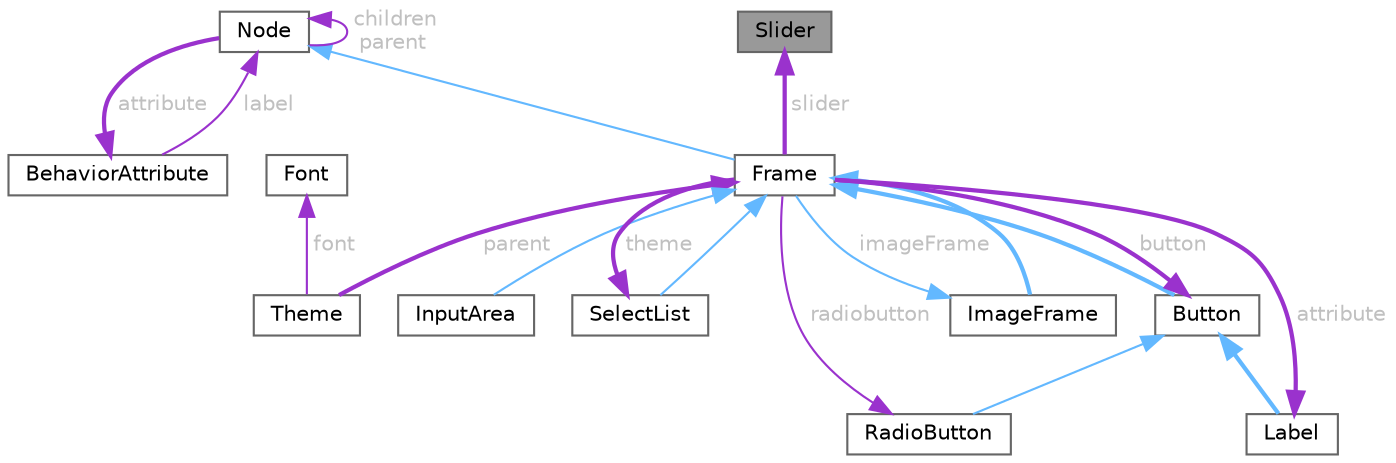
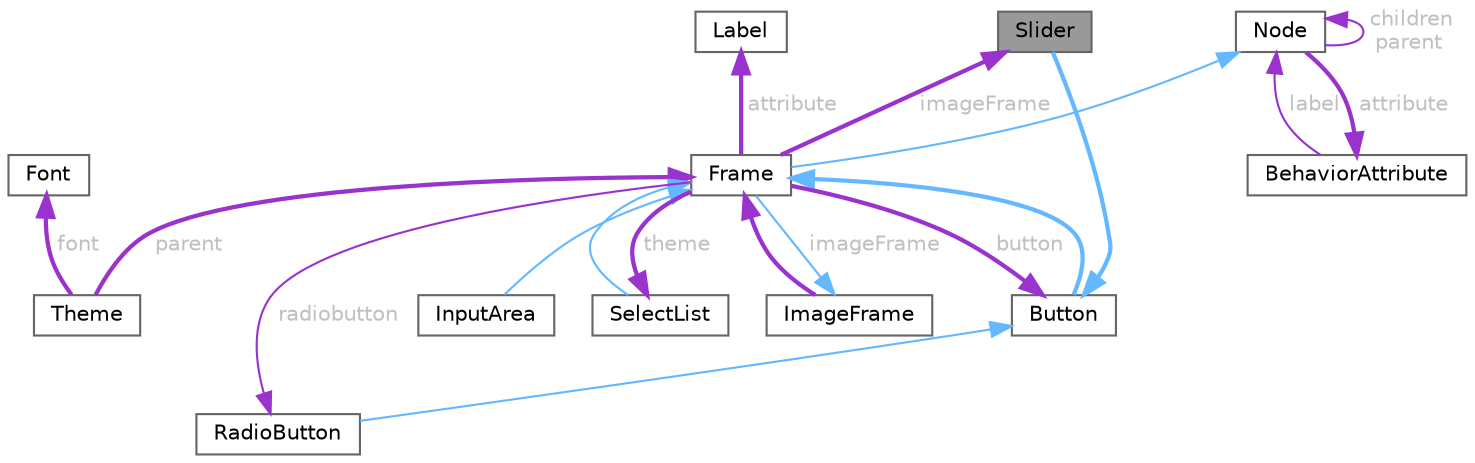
(818, 105) -> (982, 105)
(1005, 239) -> (775, 262)
(307, 256) -> (51, 258)
(1256, 384) -> (1093, 164)
